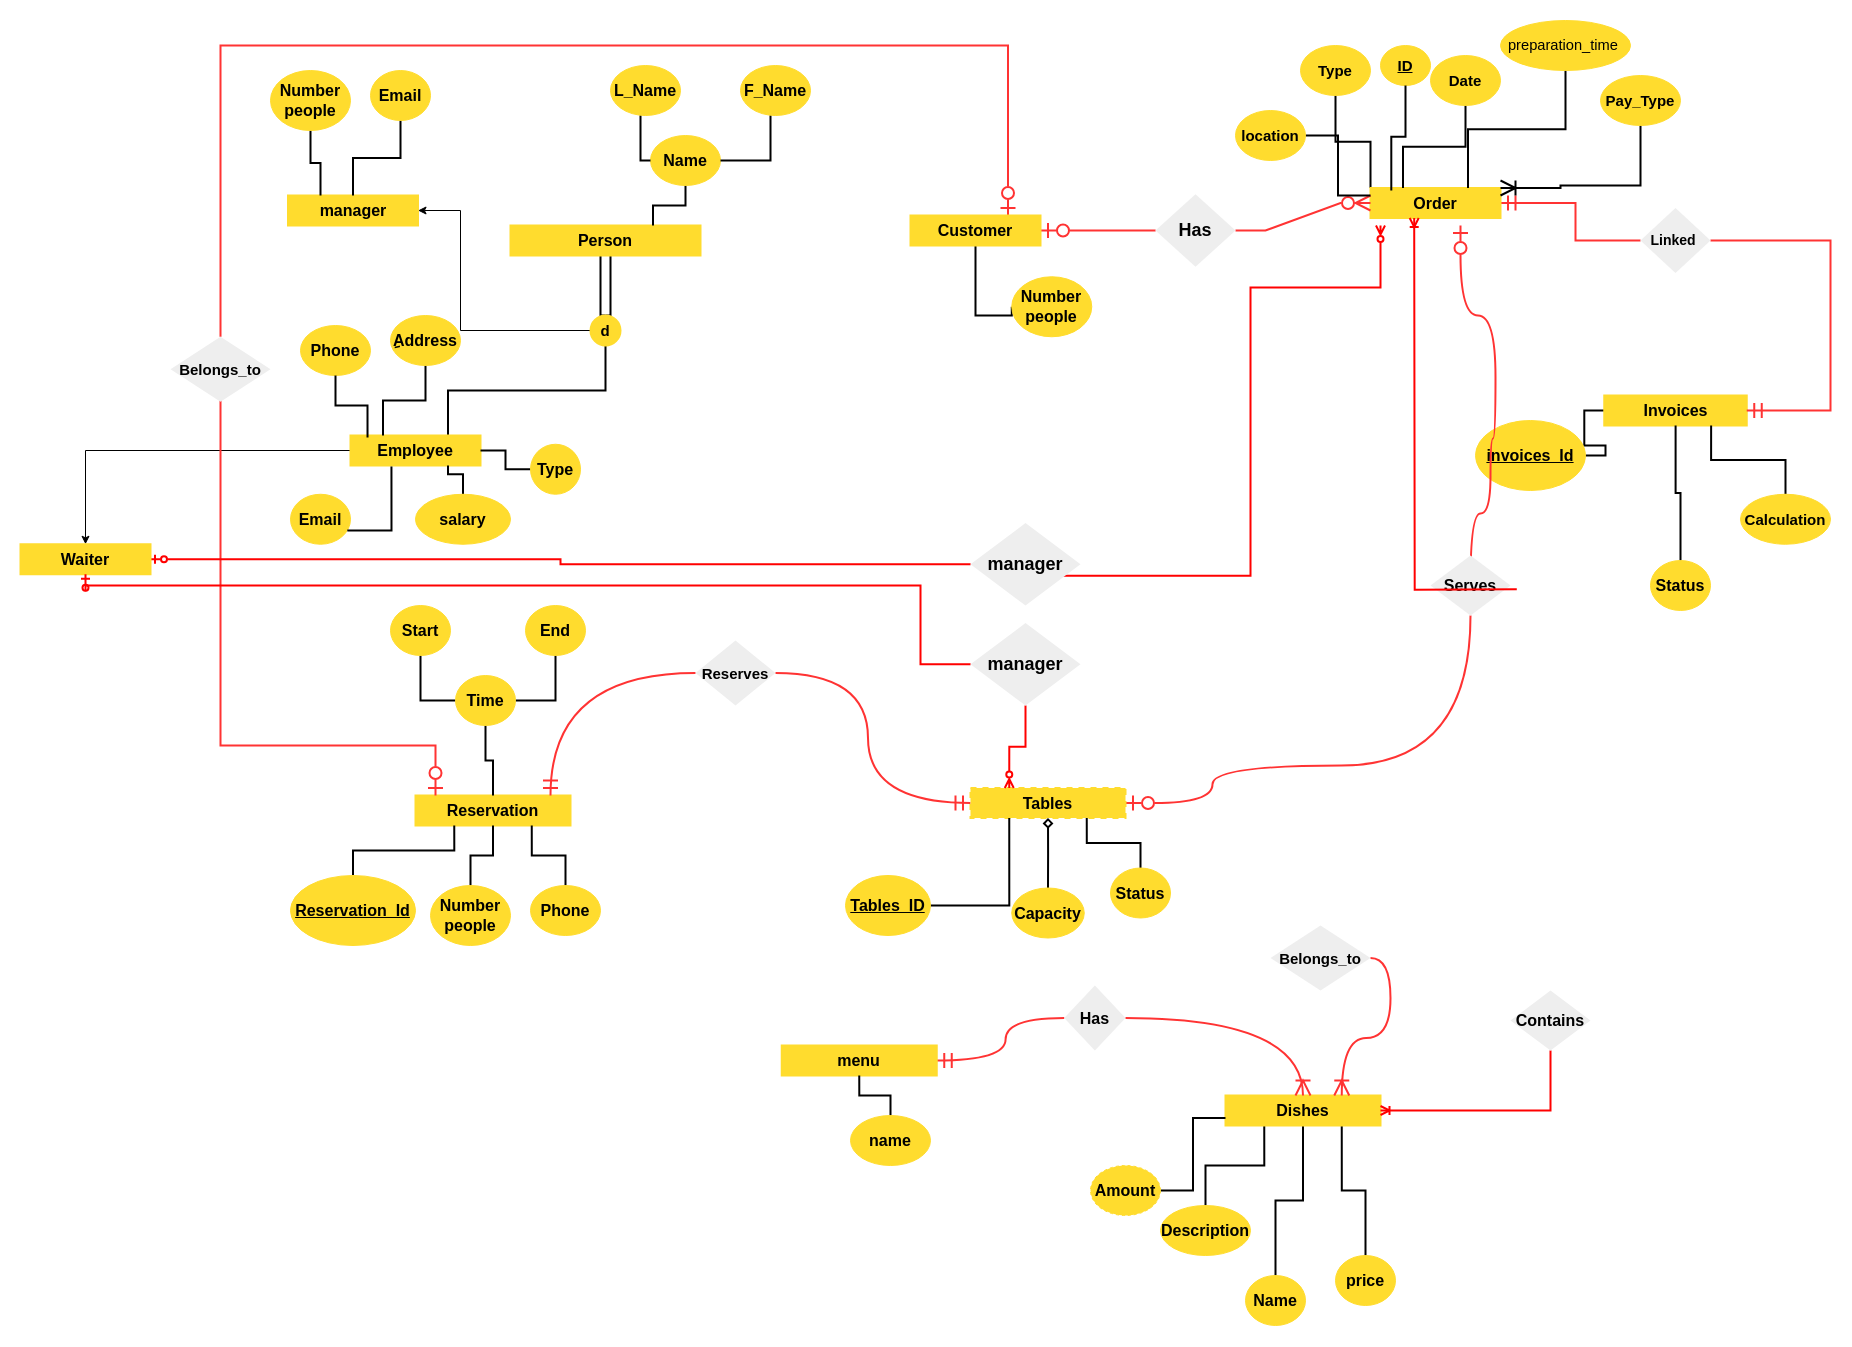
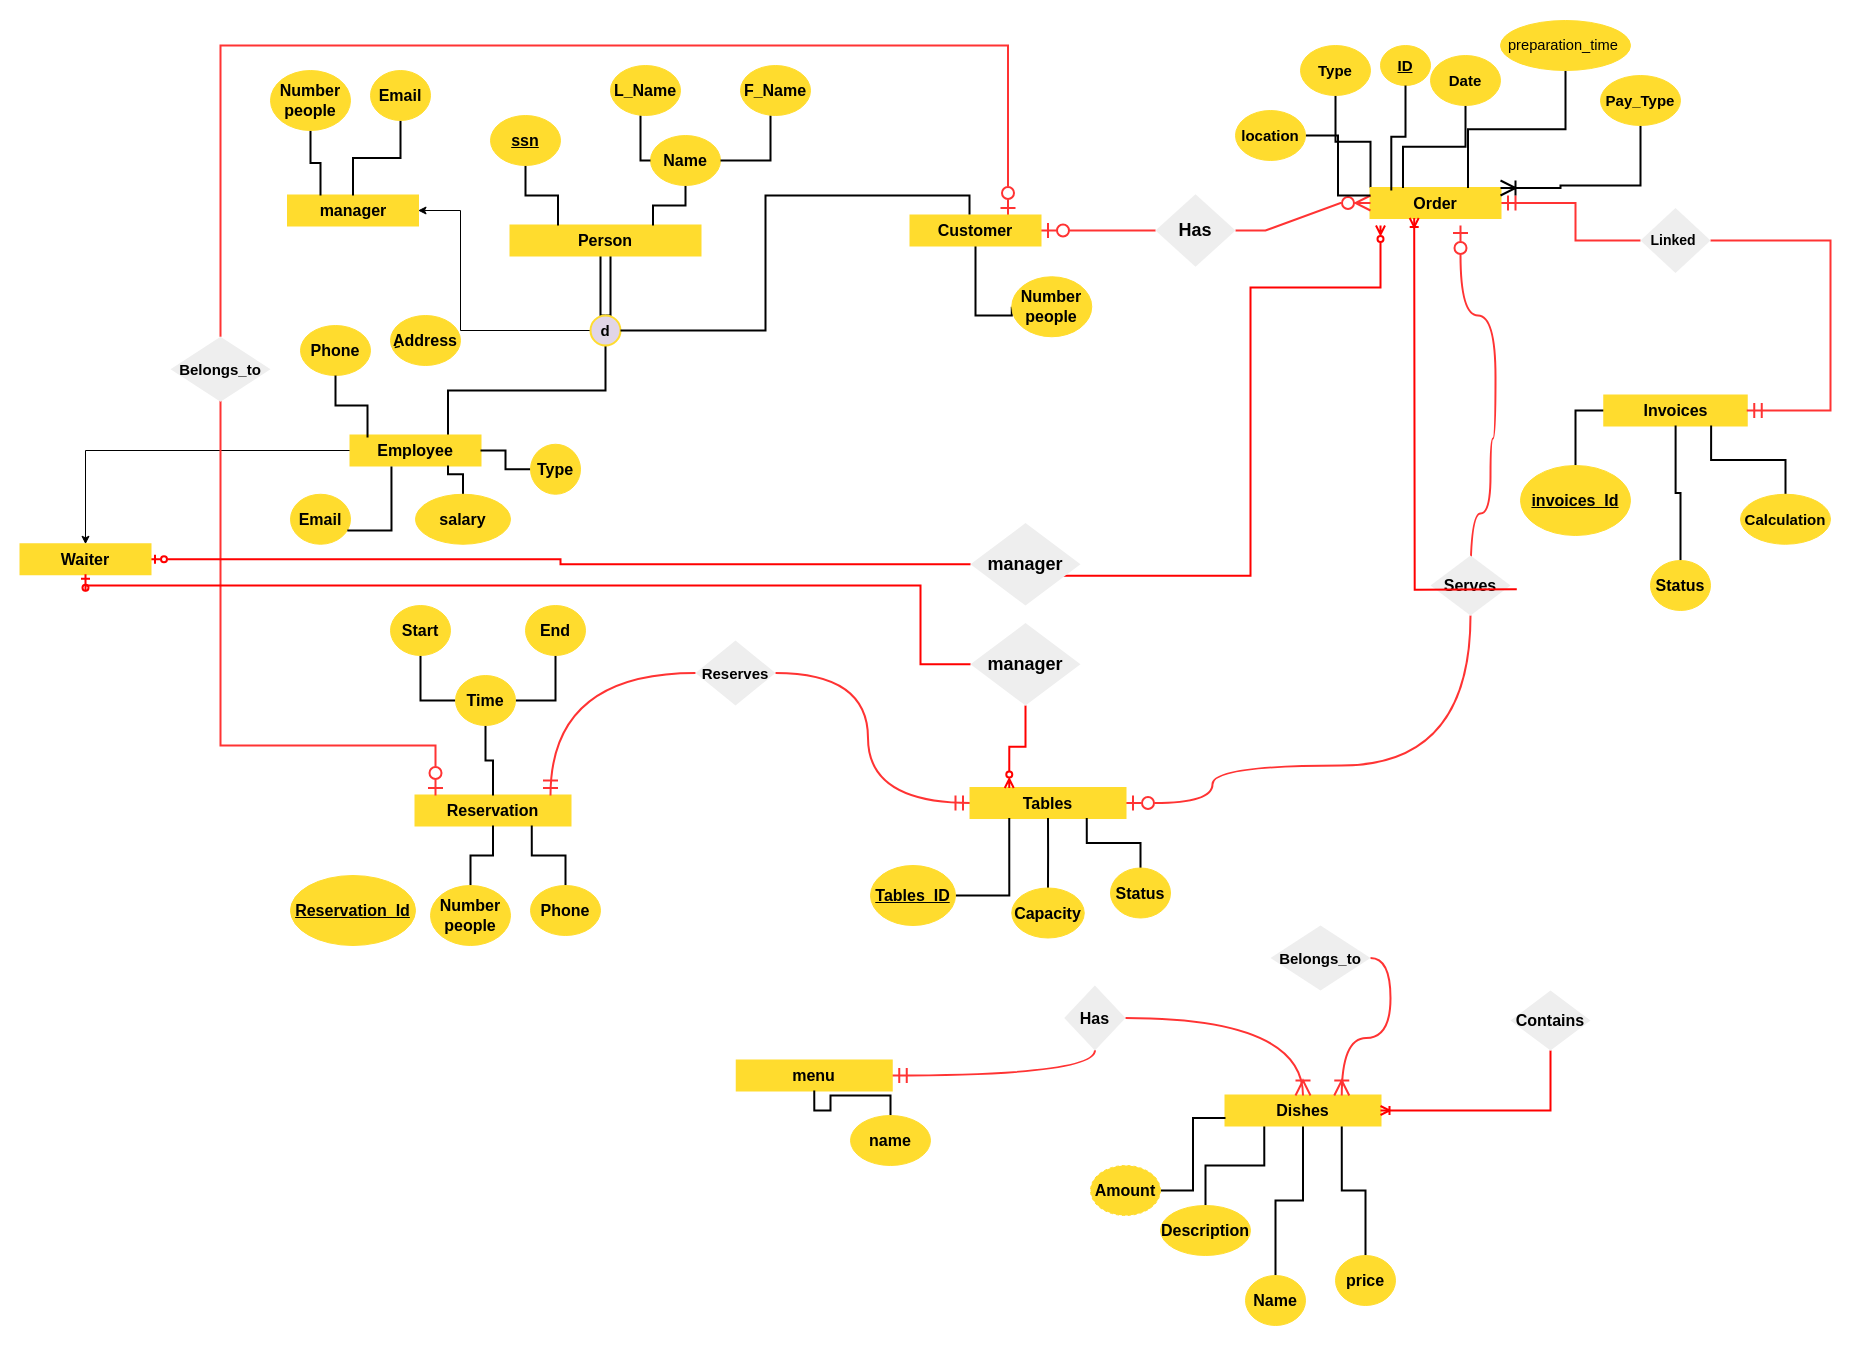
none -> (526, 141)
none -> (542, 196)
none -> (766, 225)
(606, 331) -> (606, 331)
(404, 401) -> none
(1531, 456) -> (1576, 501)
(1048, 803) -> (1048, 803)
(1048, 828) -> (1048, 823)
(403, 851) -> none
(888, 906) -> (913, 896)
(859, 1061) -> (814, 1076)
